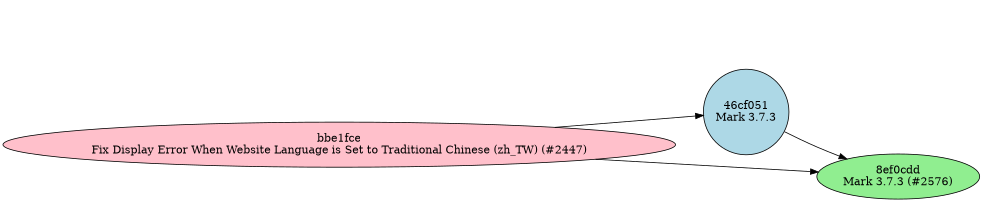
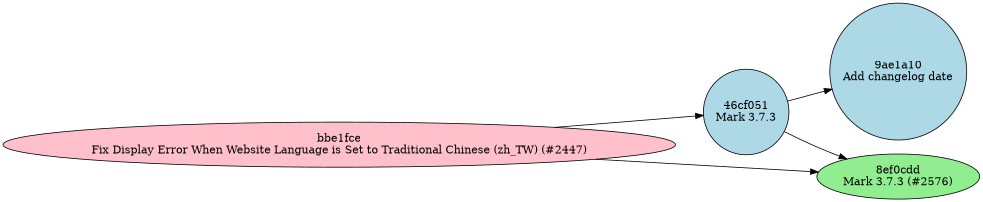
none -> (898, 72)
